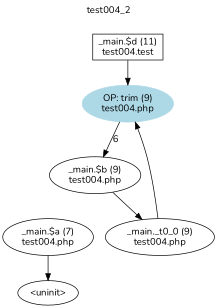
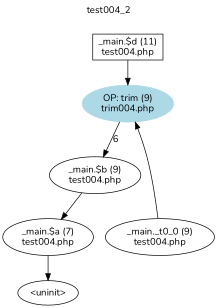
(128, 47) -> (128, 47)
(128, 104) -> (128, 104)
(125, 204) -> (74, 203)
